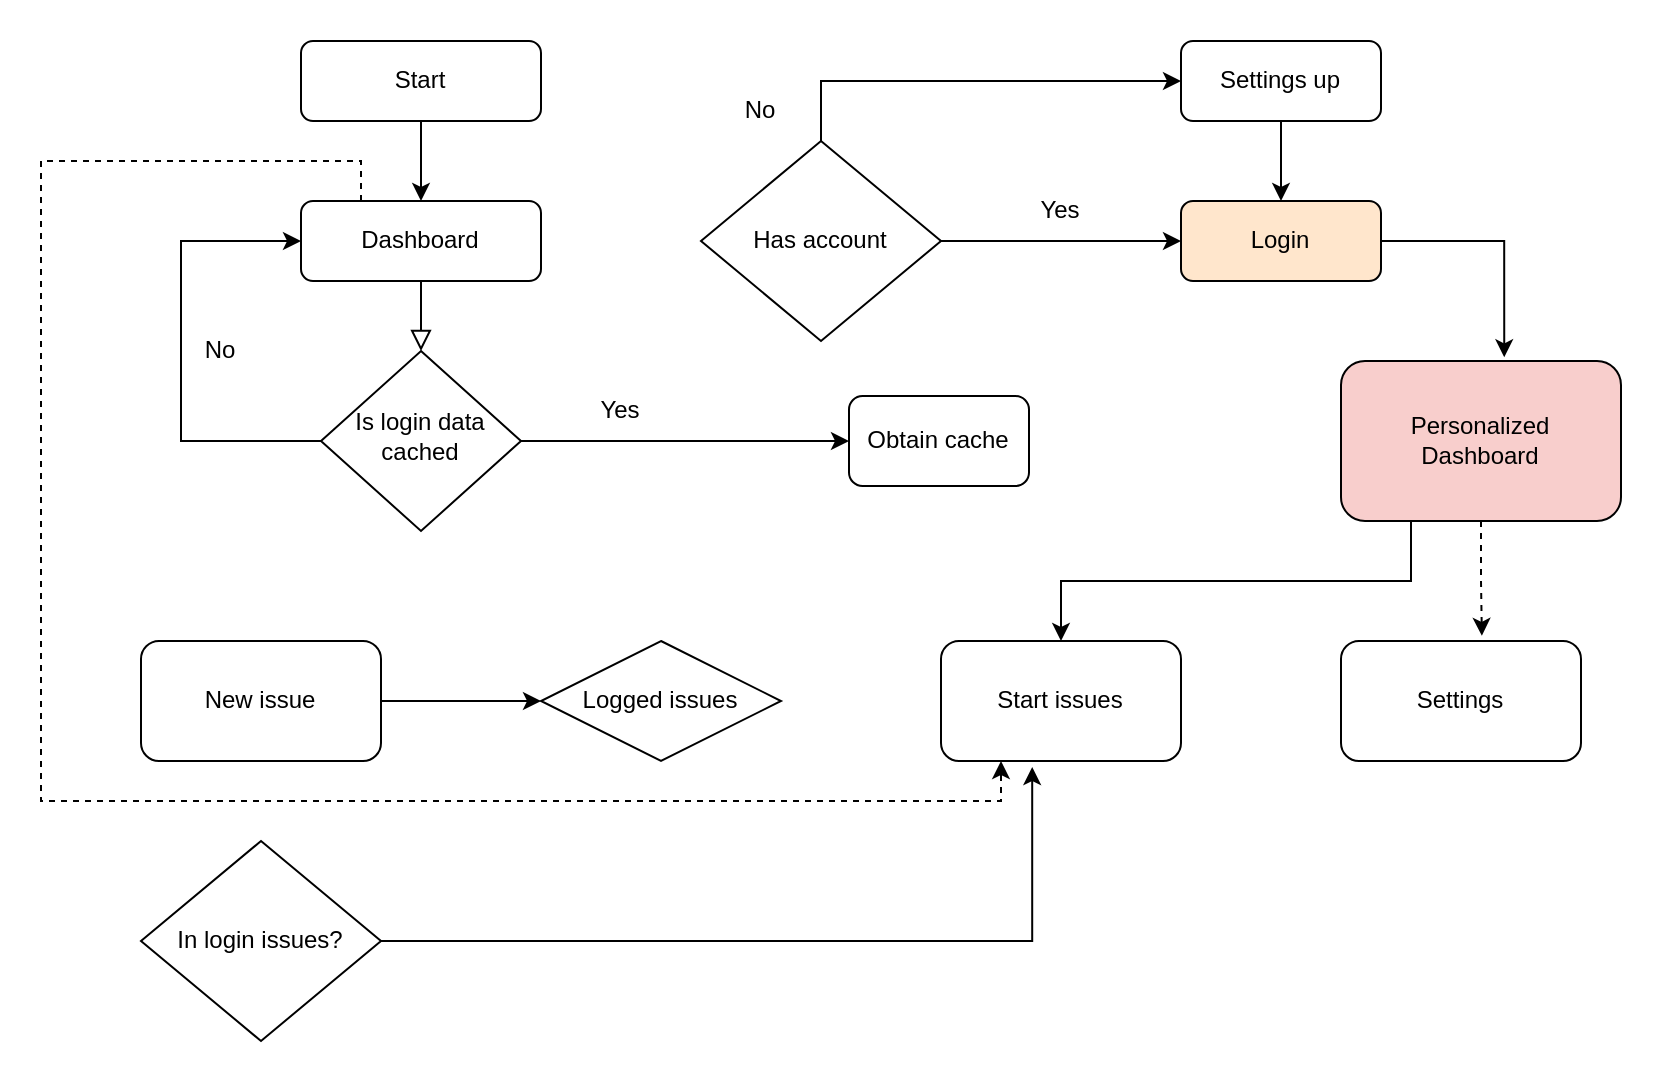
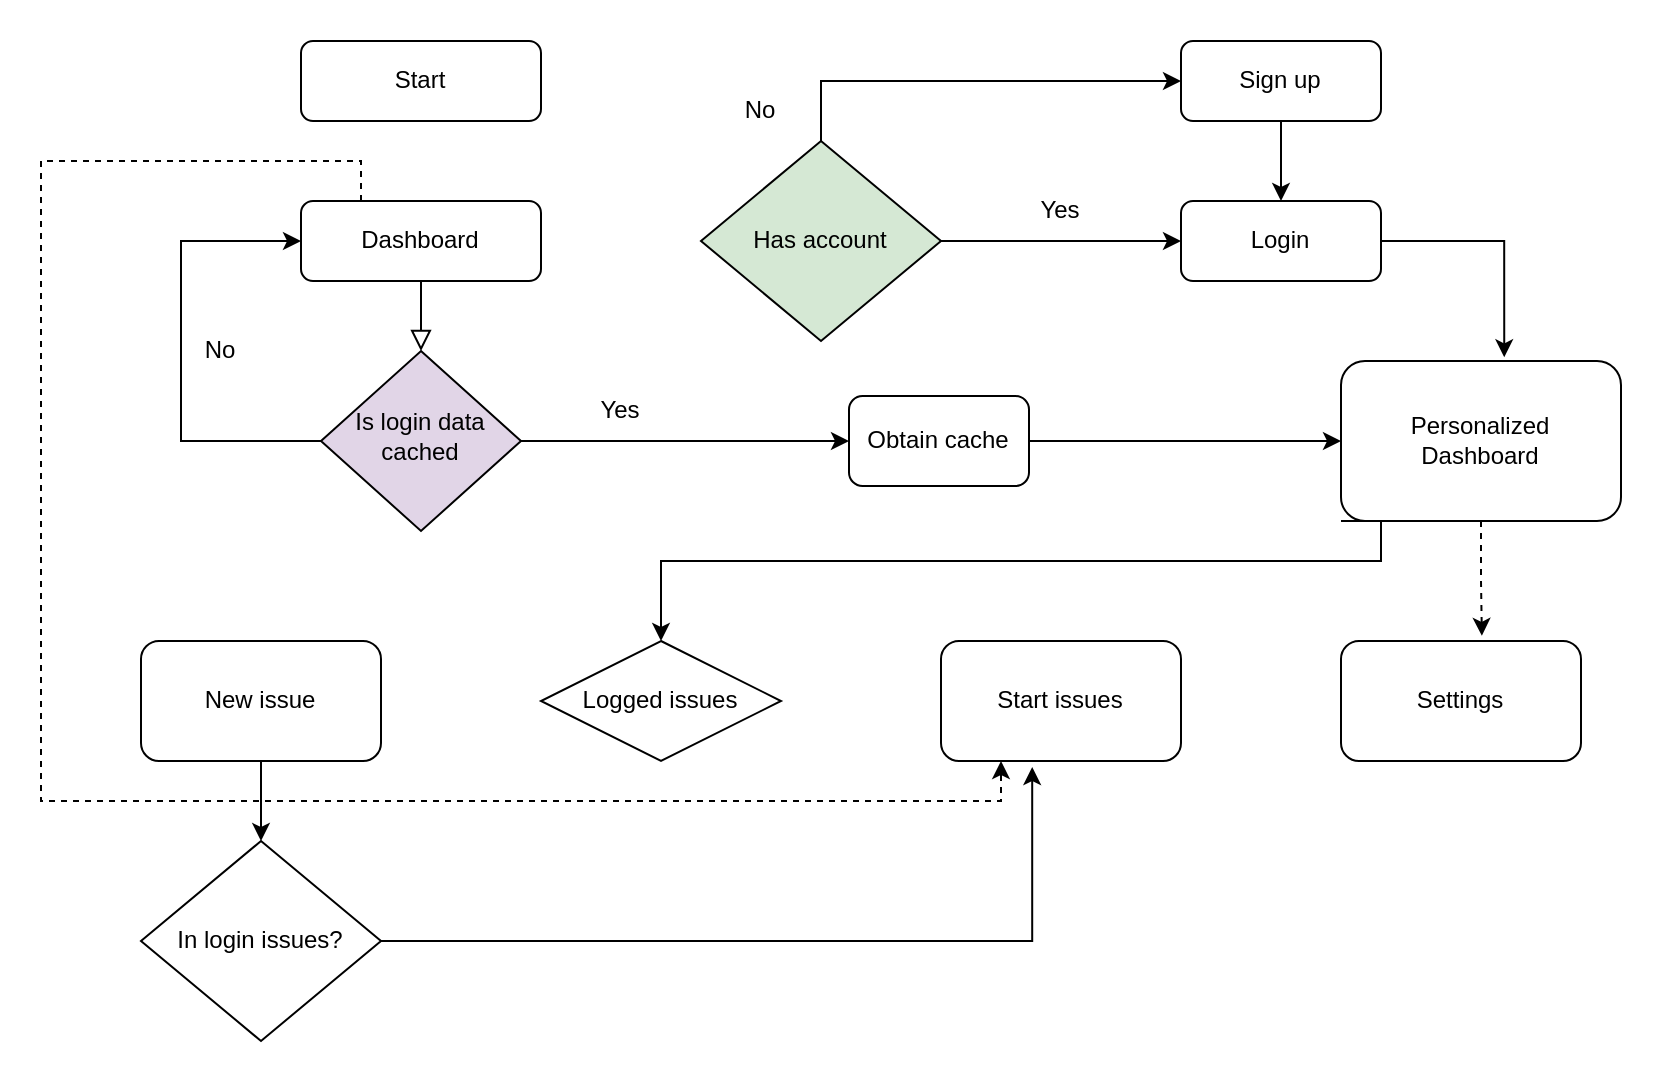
(1281, 81) -> (1281, 81)
(421, 154) -> none
(821, 241) -> (821, 241)
(1281, 241) -> (1281, 241)
(421, 441) -> (421, 441)
none -> (1178, 441)
(1481, 441) -> (1481, 441)
none -> (1009, 561)
(1243, 581) -> none
(454, 701) -> (261, 794)
